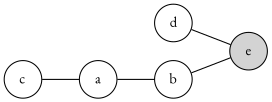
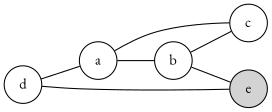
none -> (211, 42)
none -> (60, 73)
